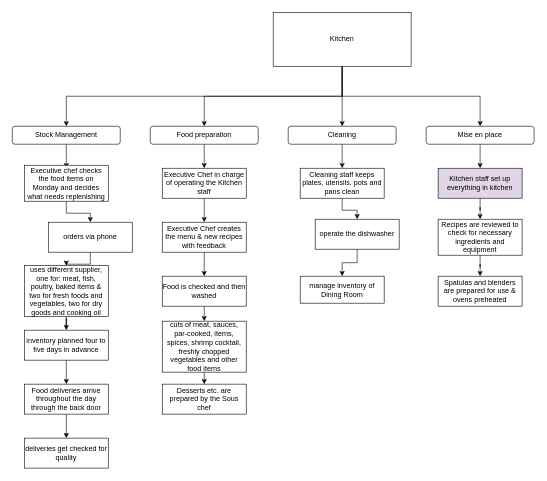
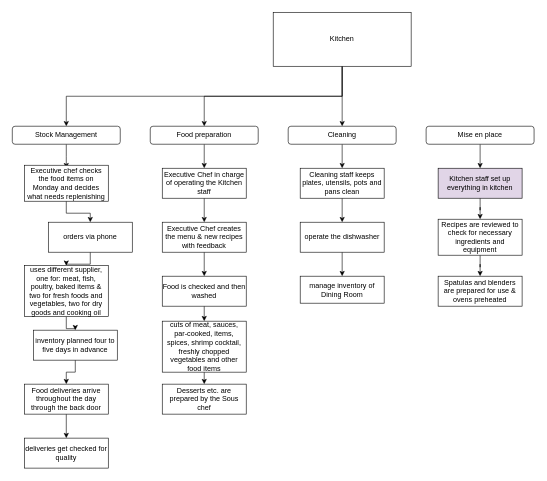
(479, 96) -> none
(357, 234) -> (342, 237)
(66, 345) -> (75, 345)
